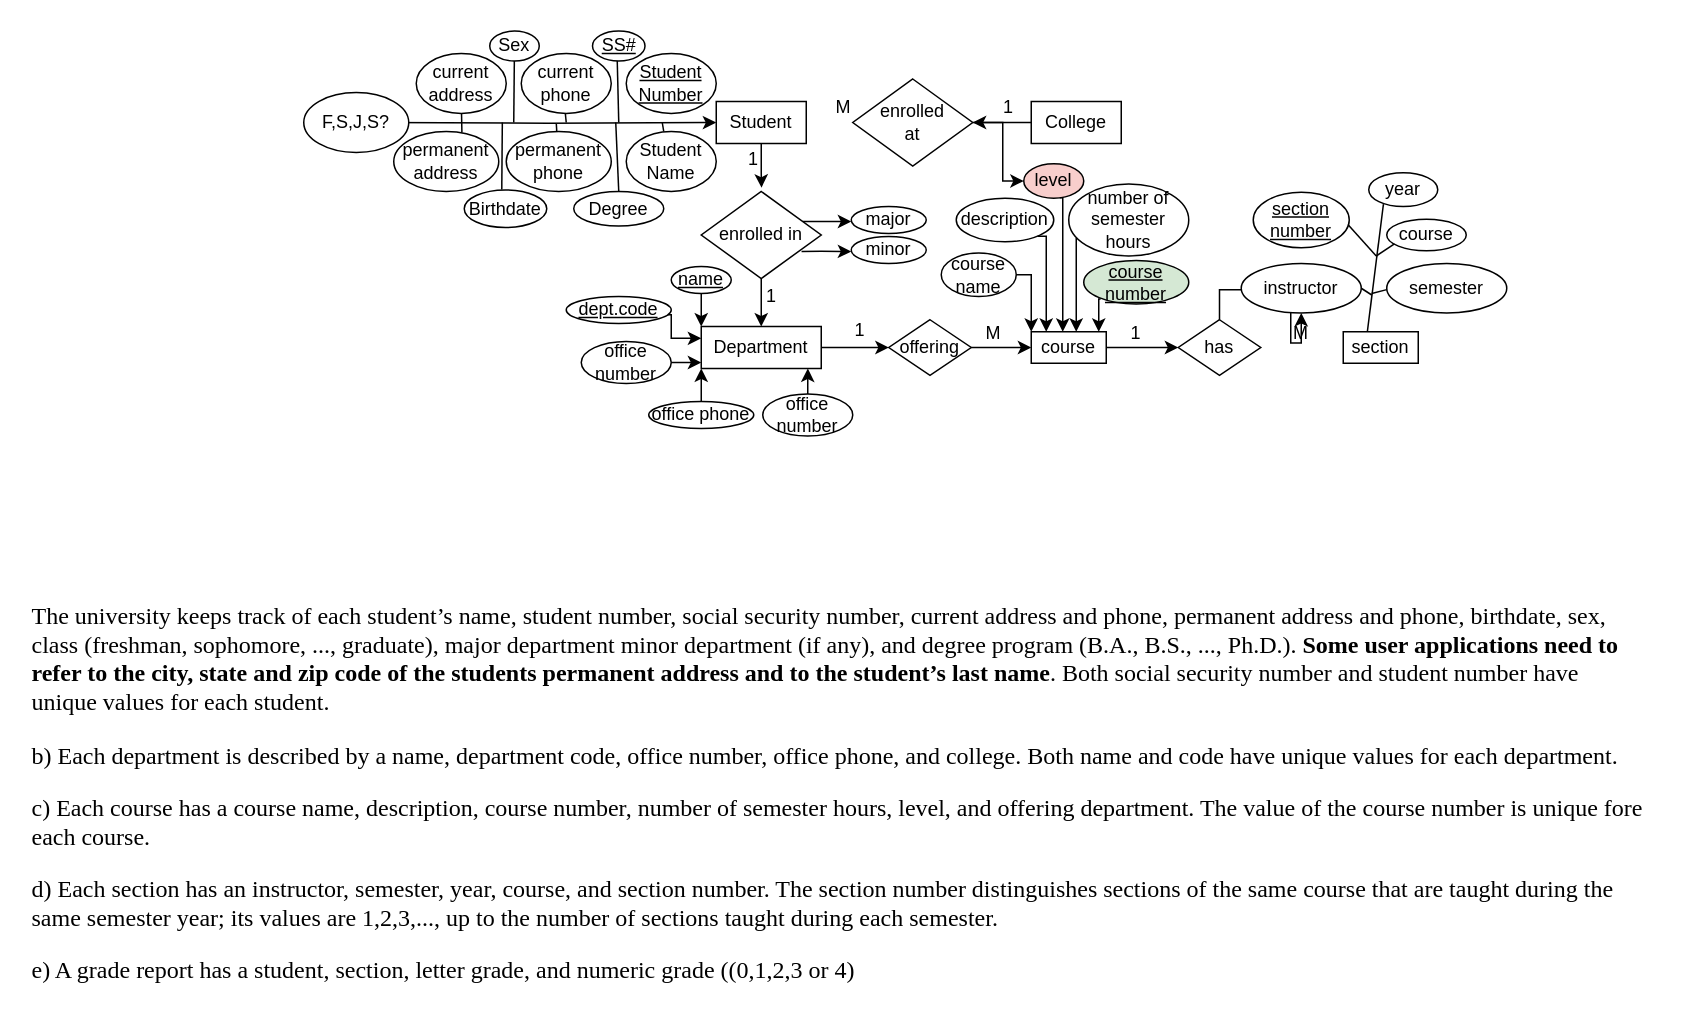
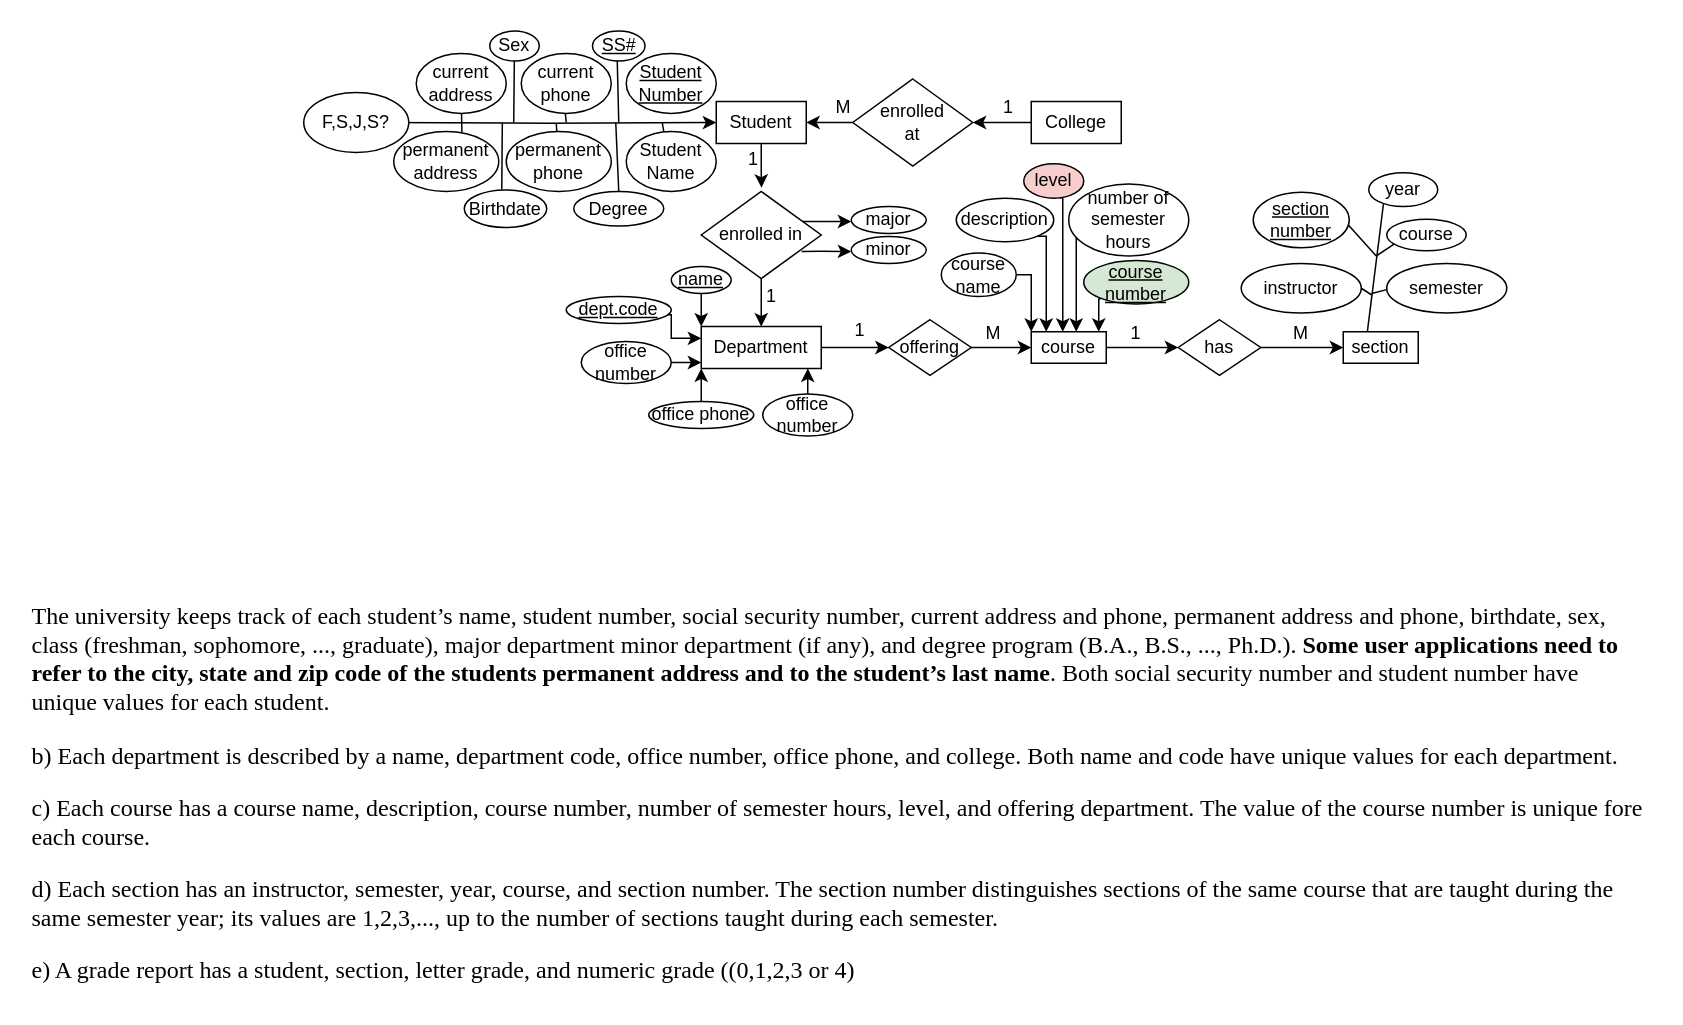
(1003, 158) -> (824, 122)
(1291, 342) -> (1297, 347)
